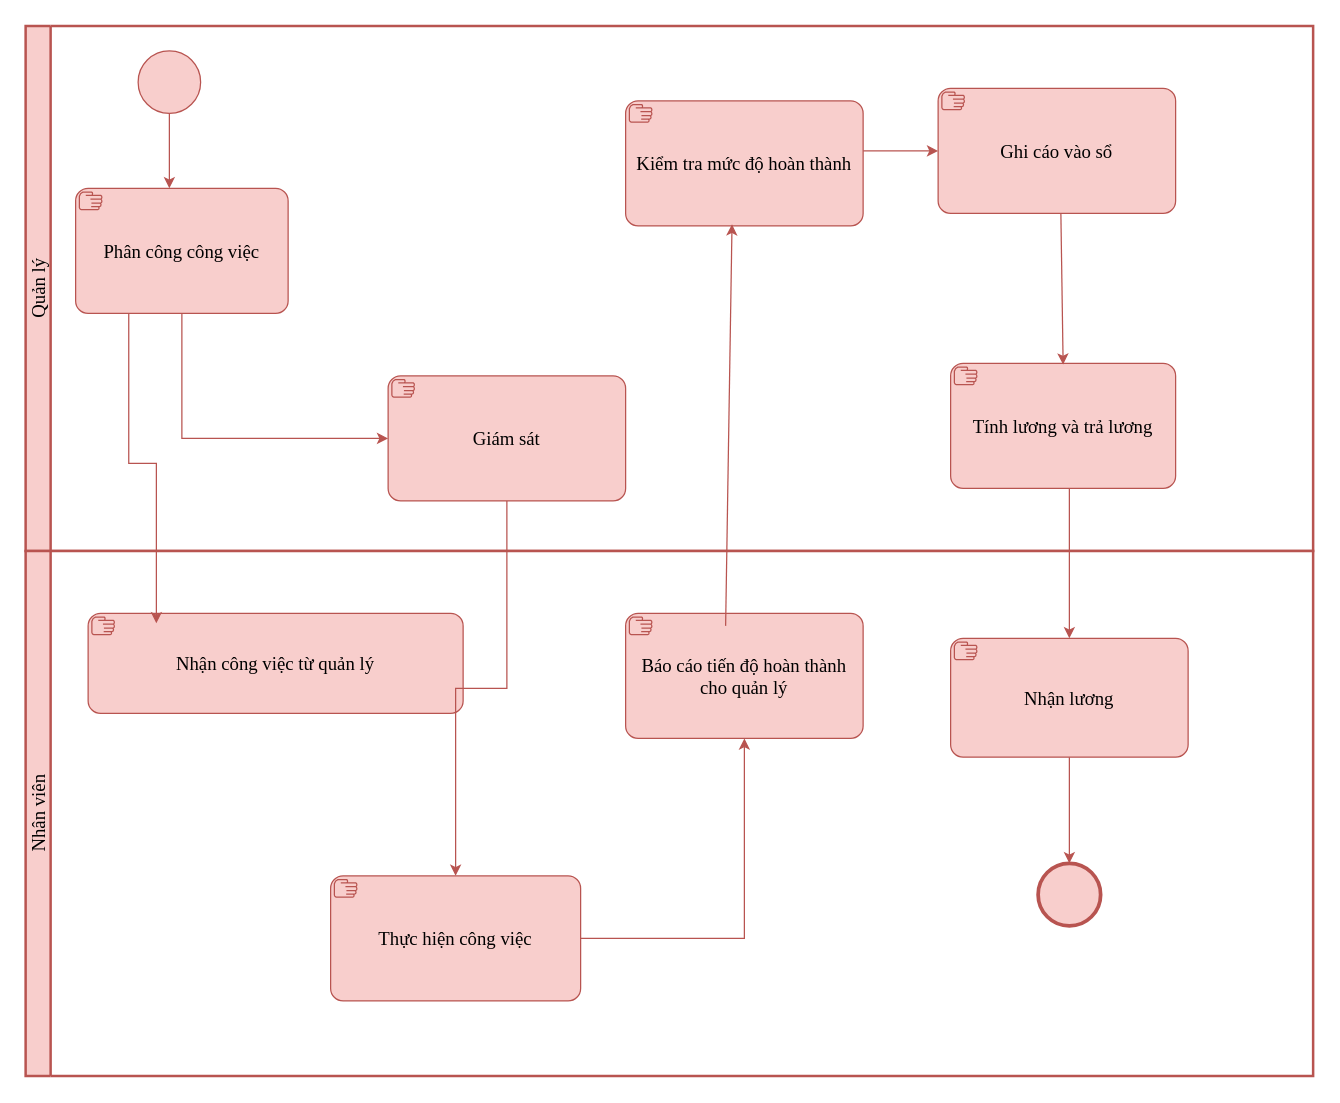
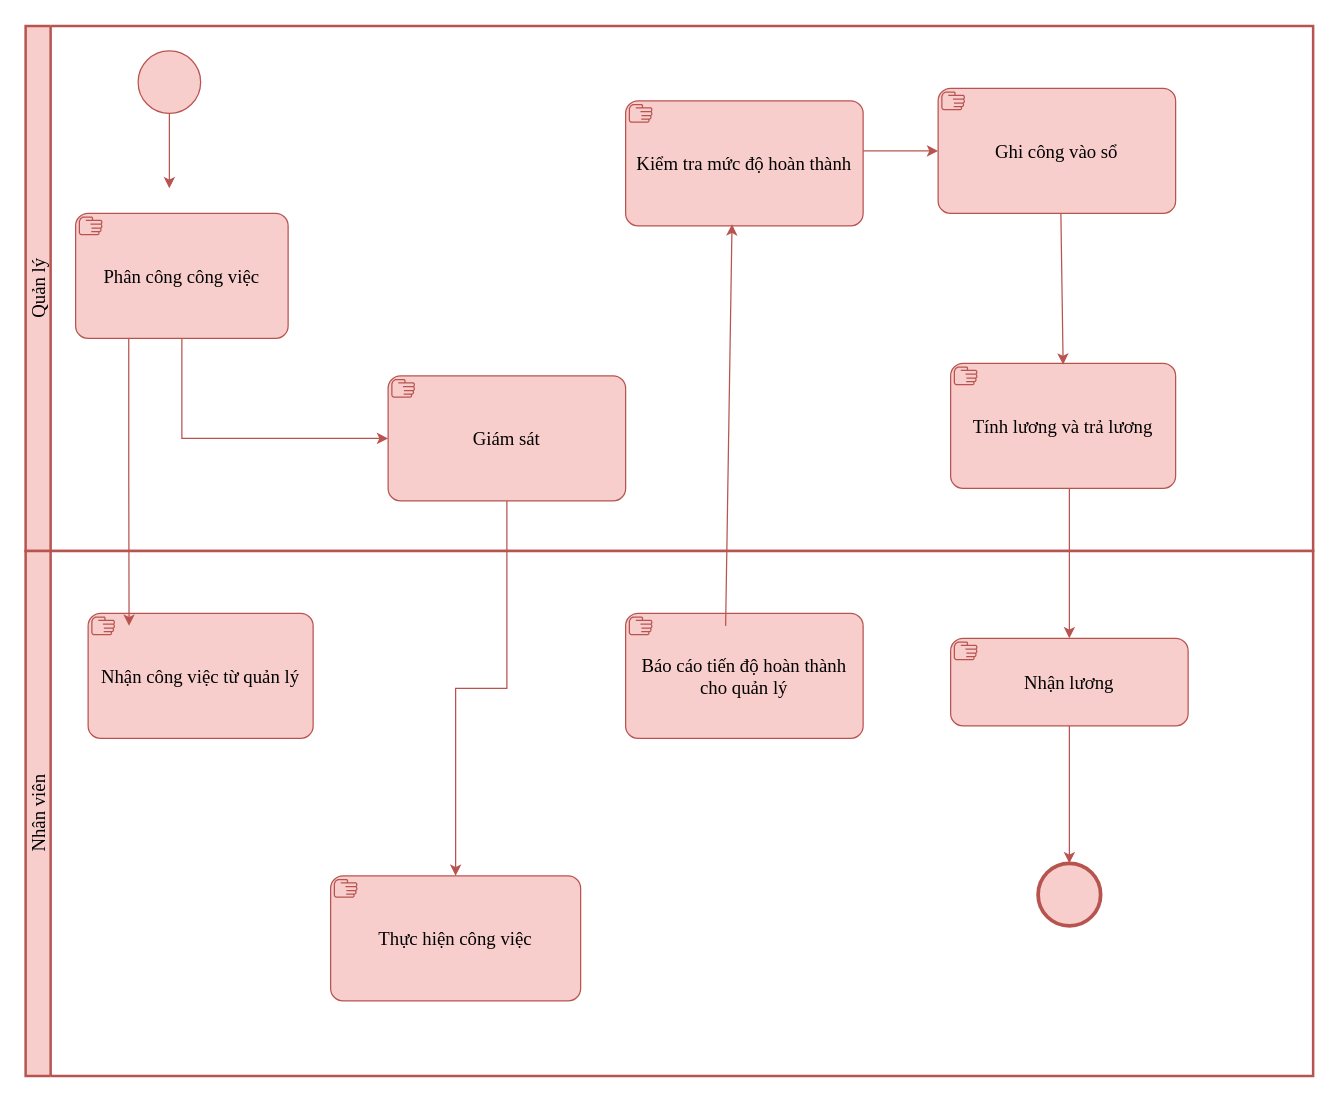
(1057, 151) -> (1057, 151)
(182, 251) -> (182, 276)
(276, 663) -> (201, 676)
(1069, 698) -> (1069, 682)
(744, 924) -> none
